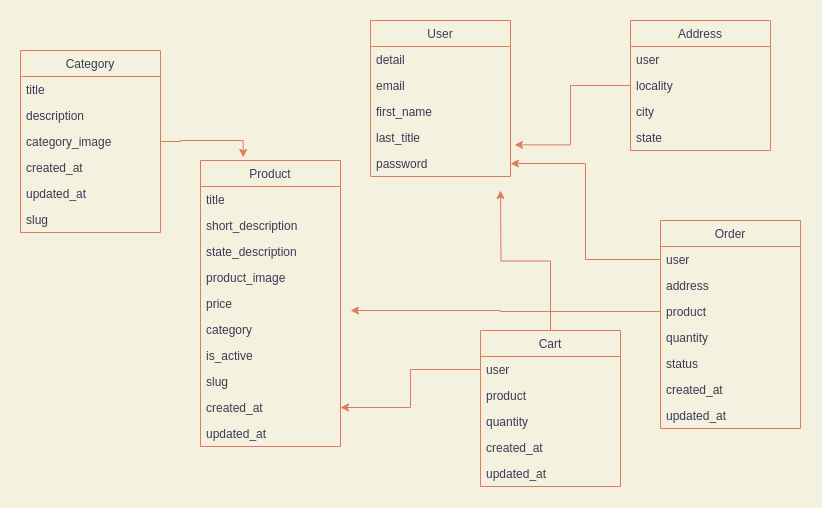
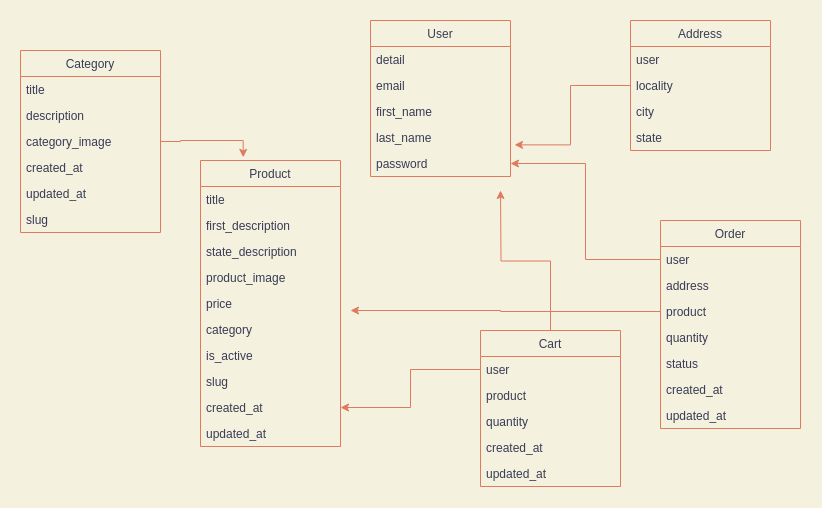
(405, 138) -> (405, 138)
(260, 226) -> (258, 226)
